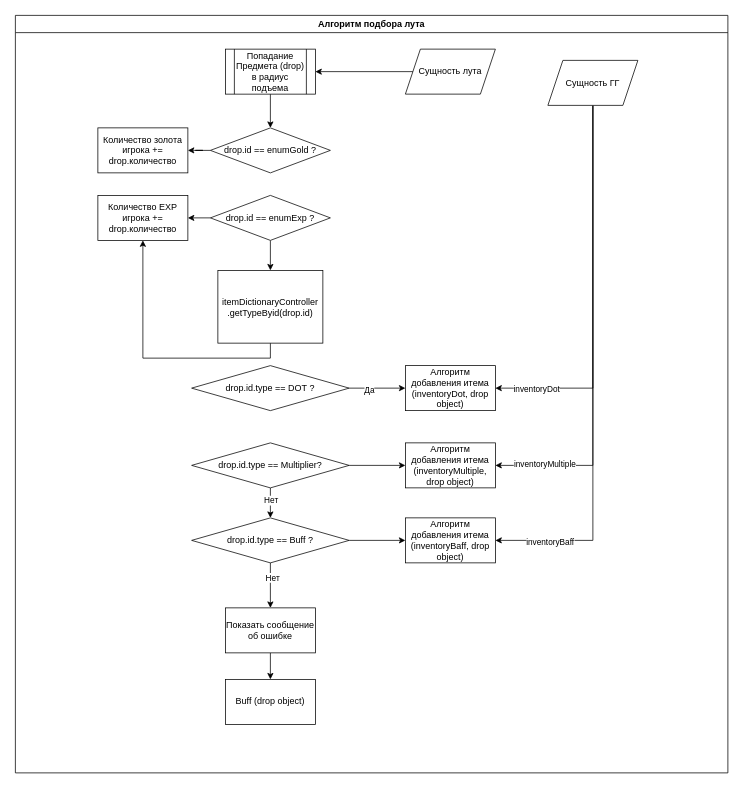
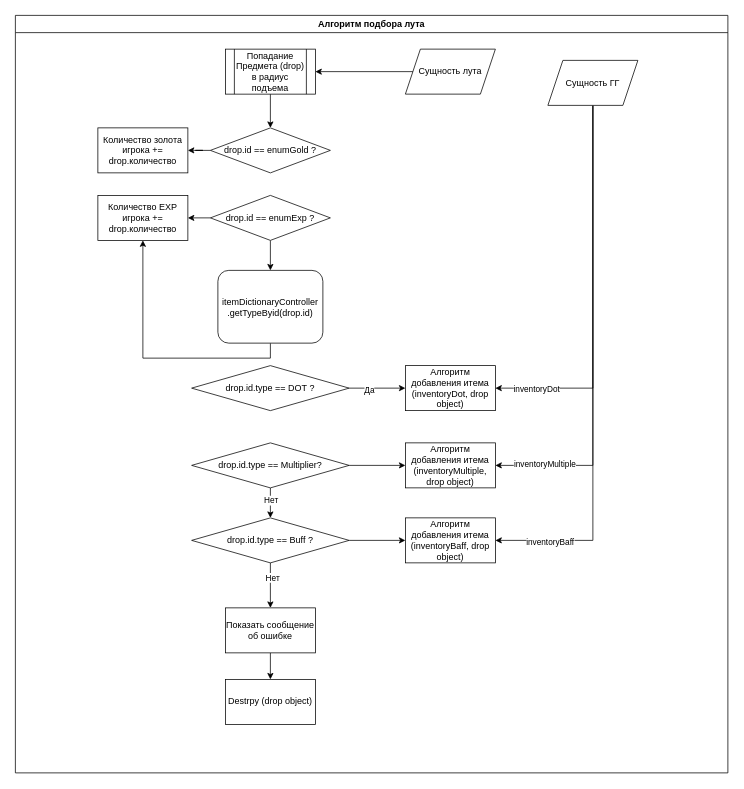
(270, 307) -> (270, 307)
(270, 702) -> (270, 702)
